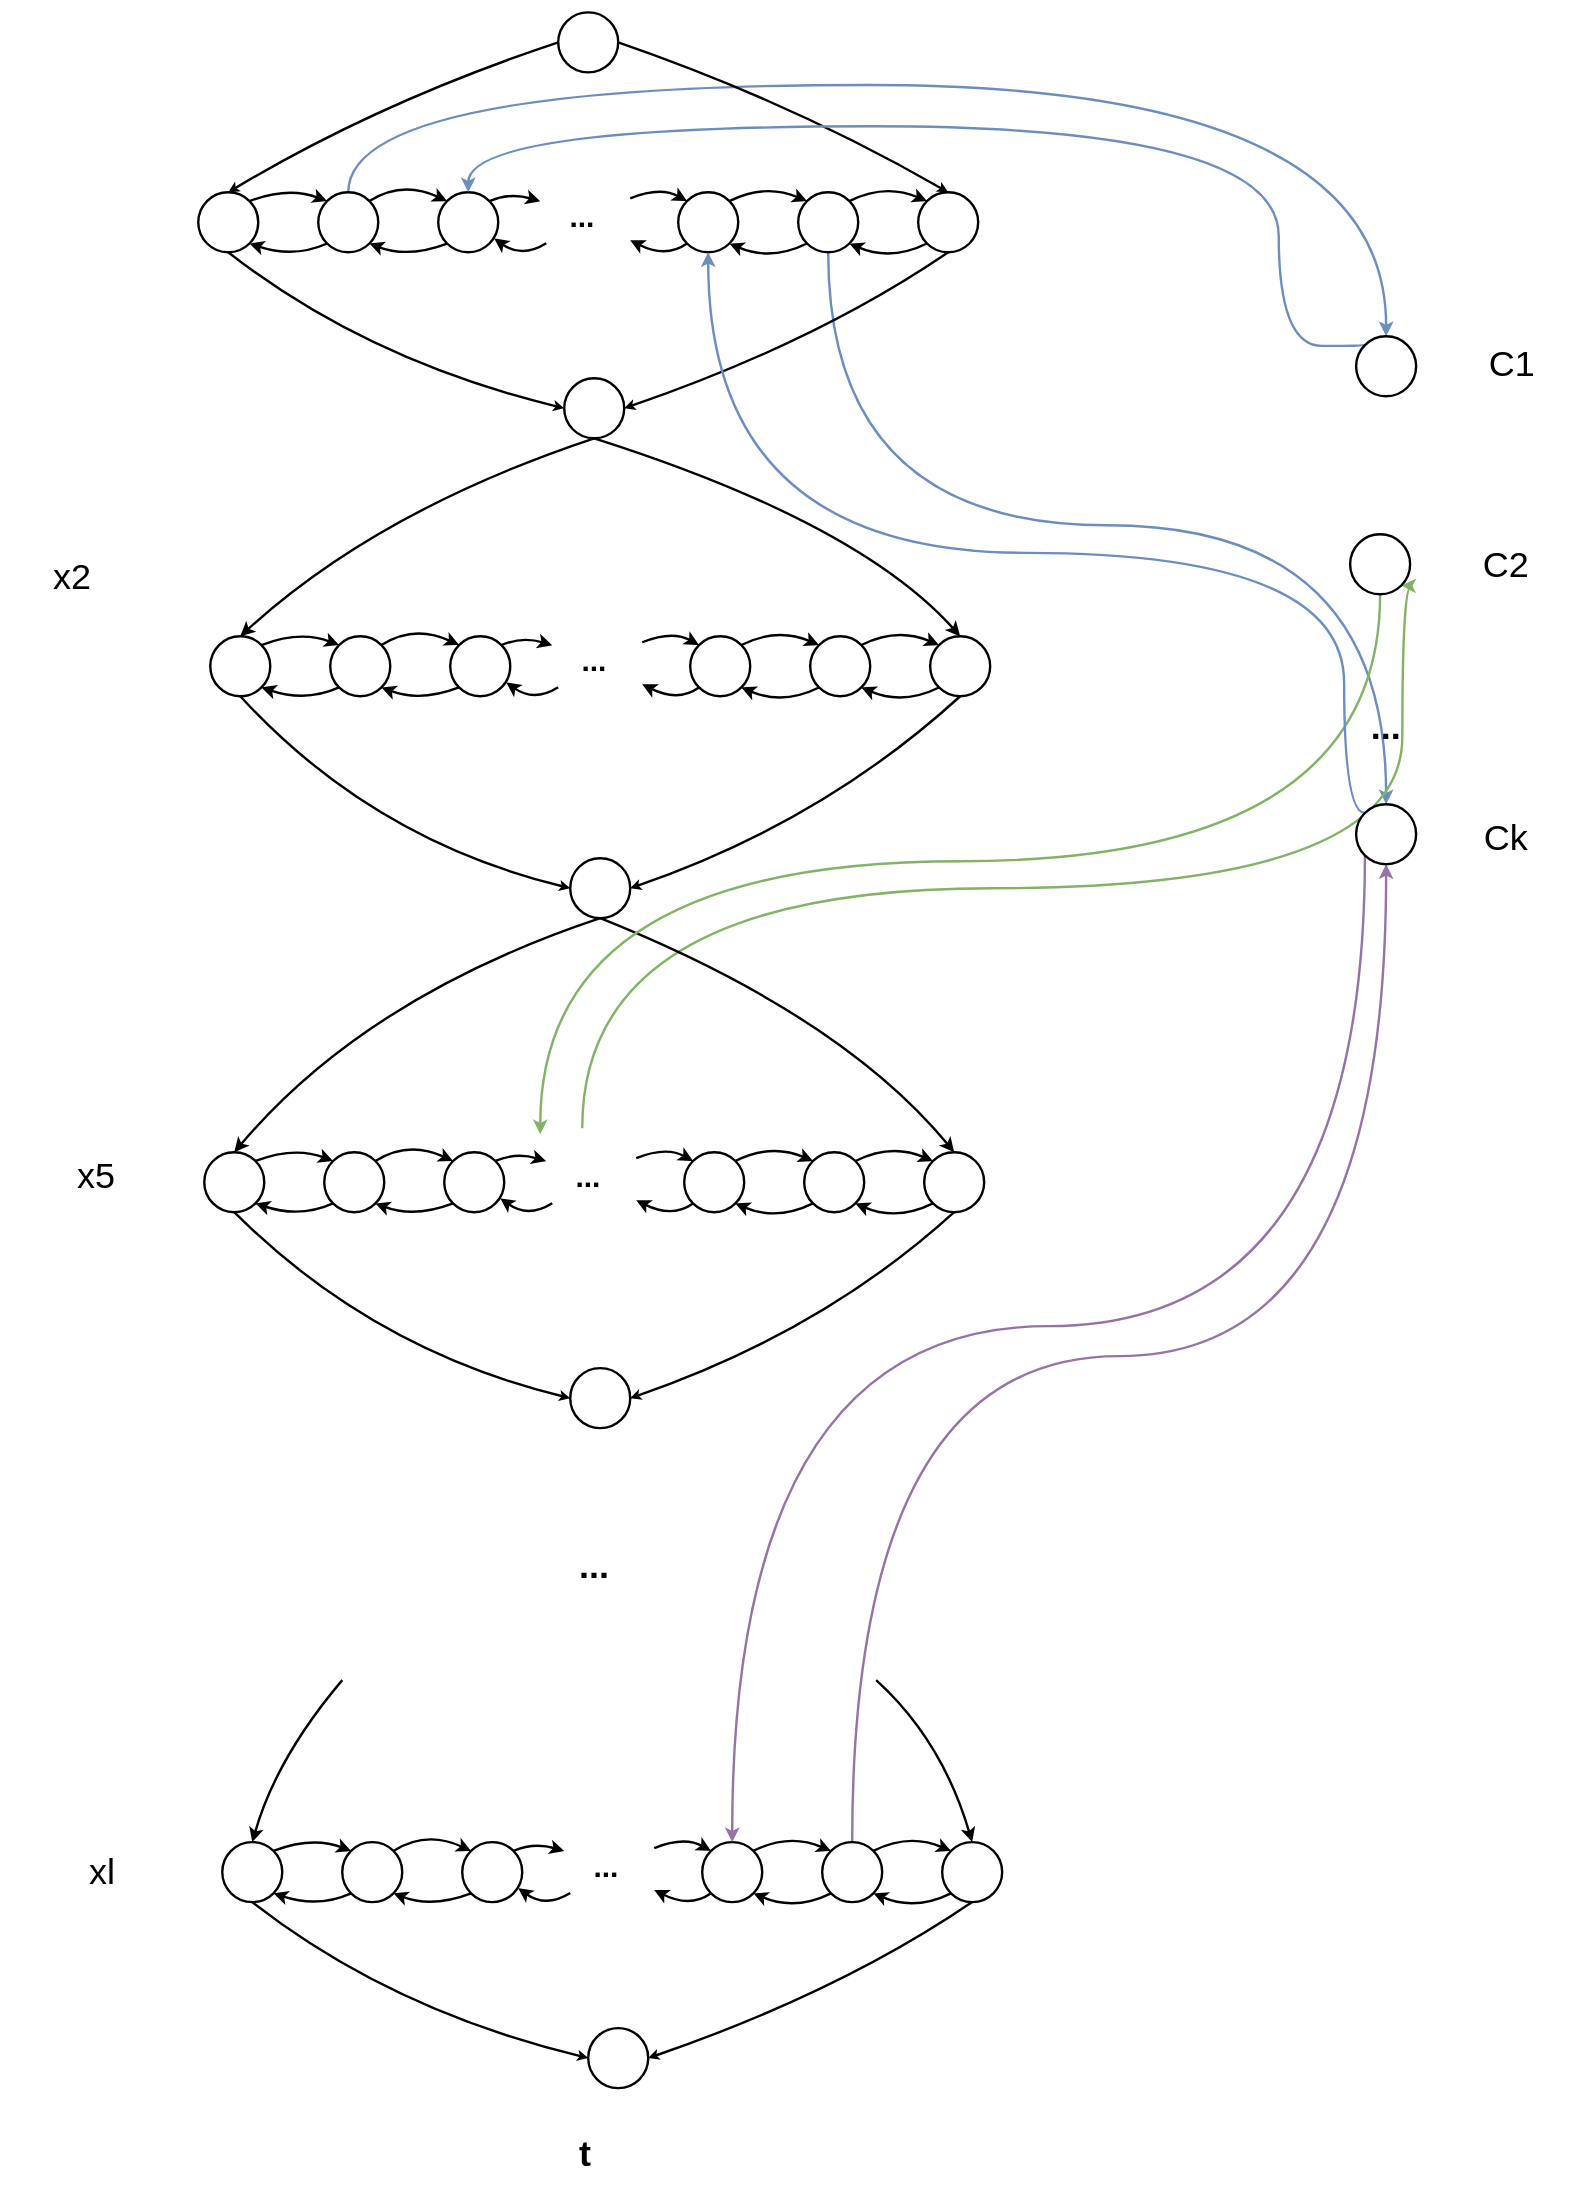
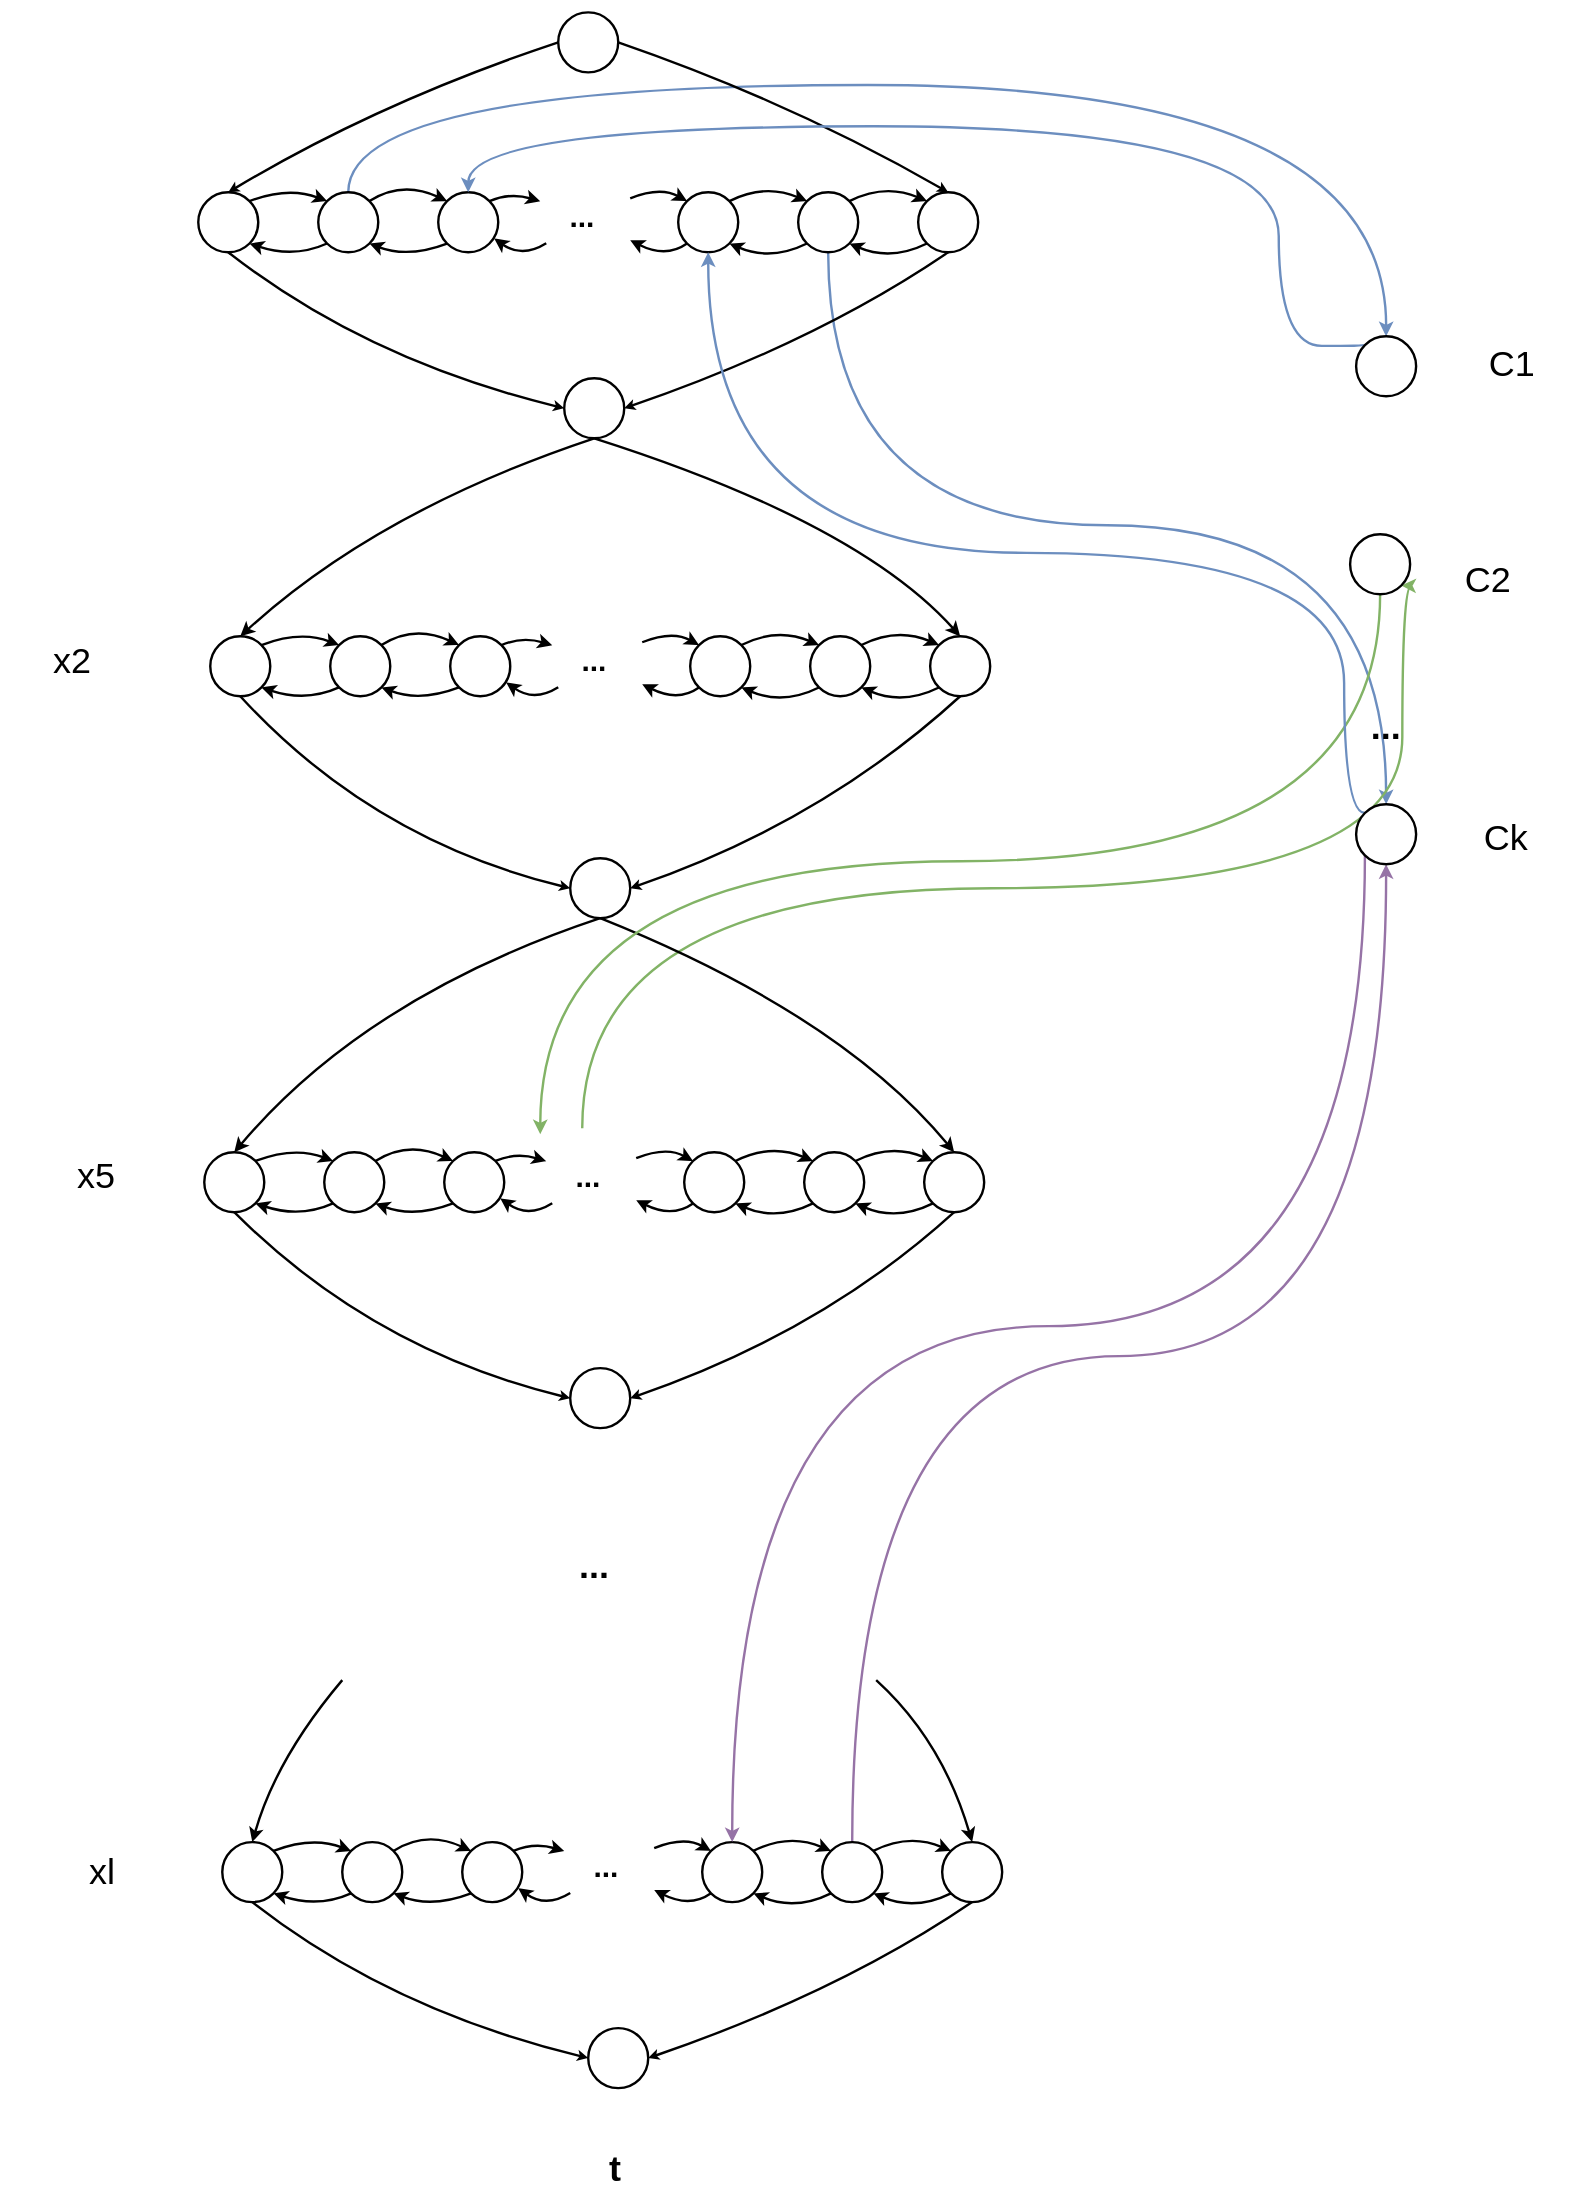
(1506, 564) -> (1488, 579)
(72, 576) -> (72, 660)
(585, 2154) -> (615, 2169)
